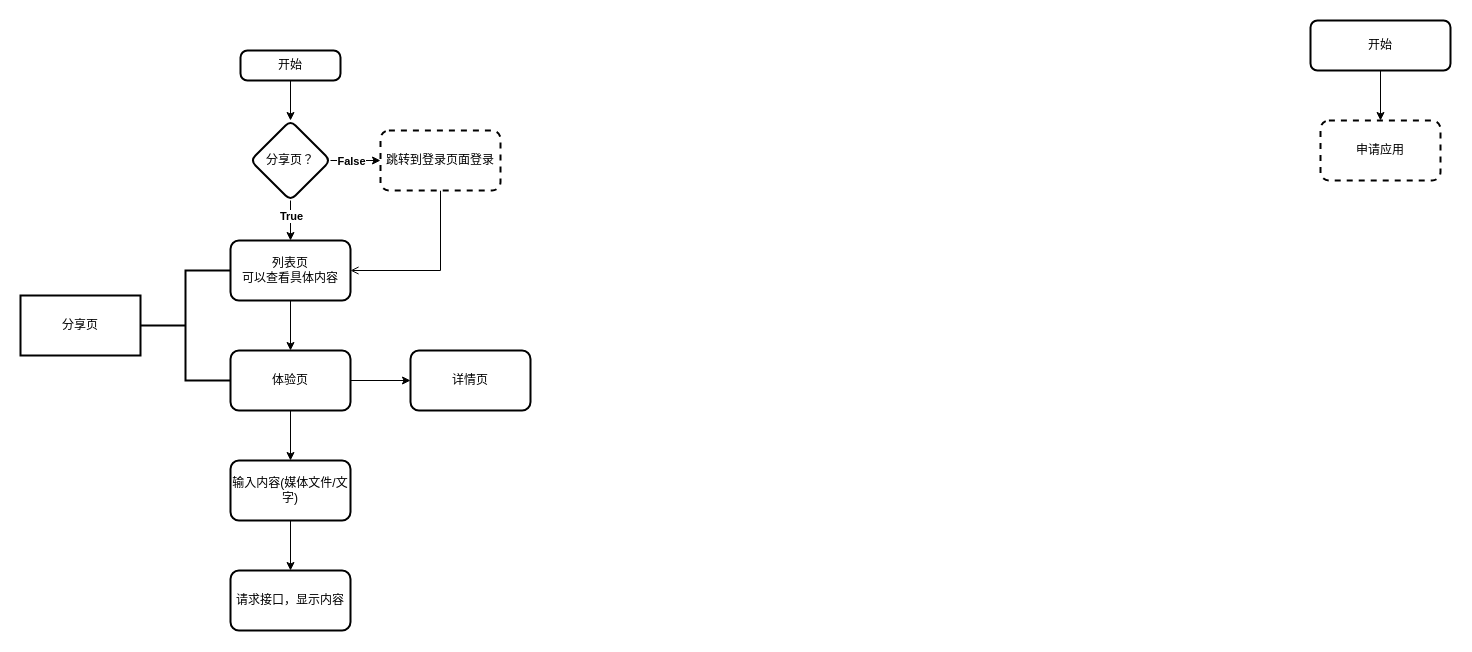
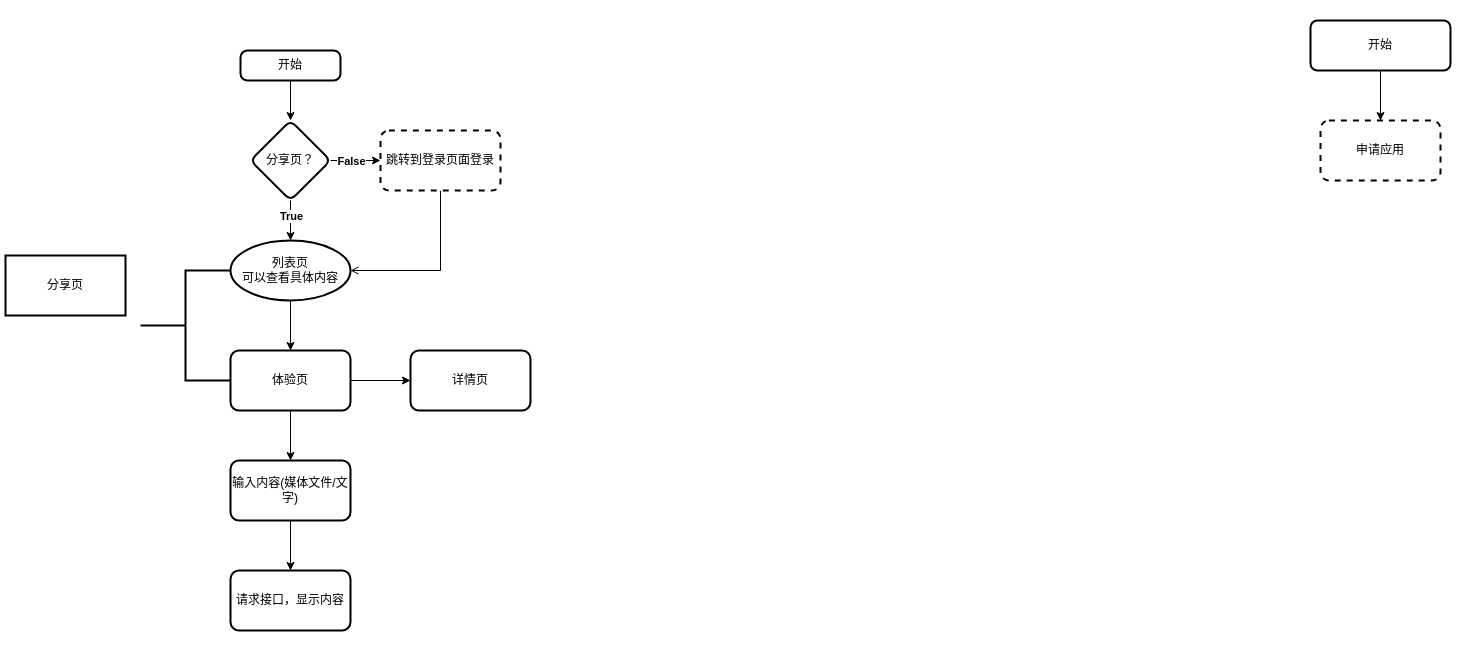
(291, 271) -> (291, 271)
(81, 326) -> (66, 286)
